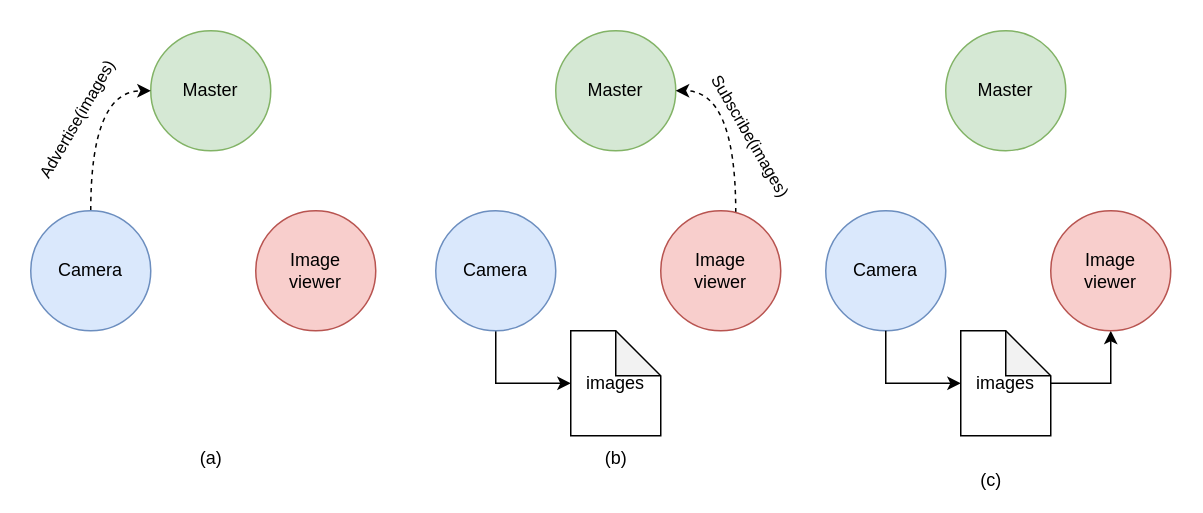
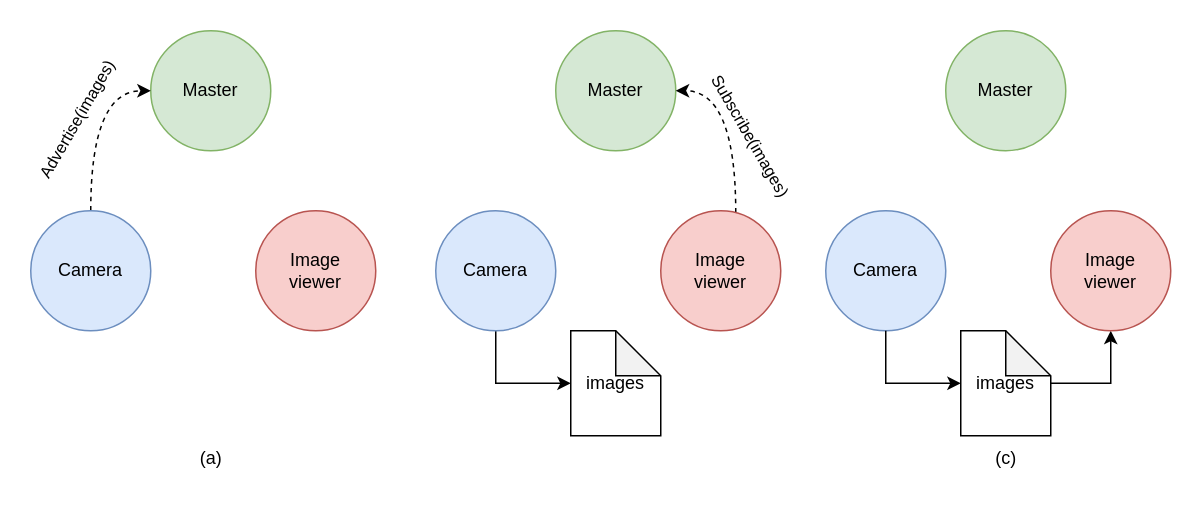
(616, 458) -> none
(991, 481) -> (1006, 458)
